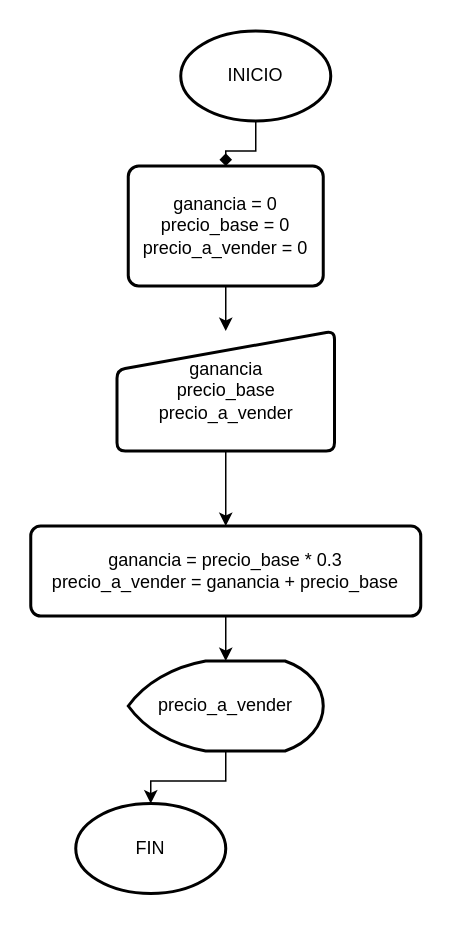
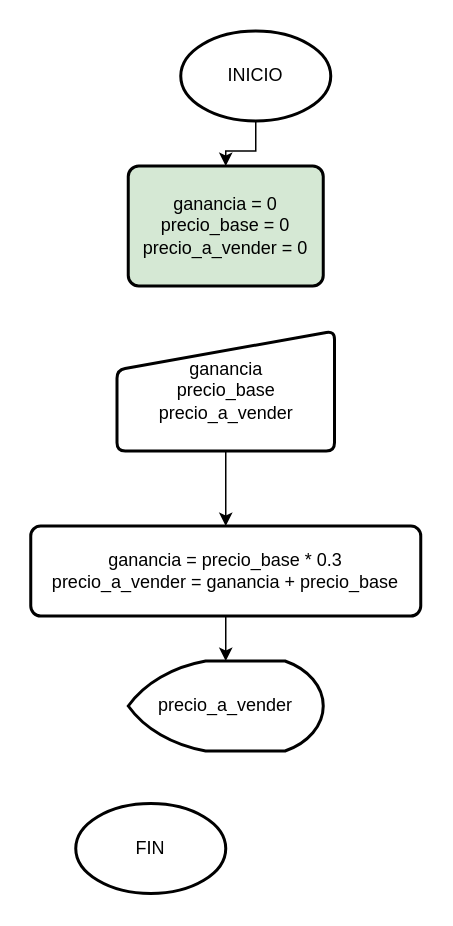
(228, 151) -> (228, 151)
(226, 226) -> (226, 226)
(226, 314) -> none
(198, 781) -> none
